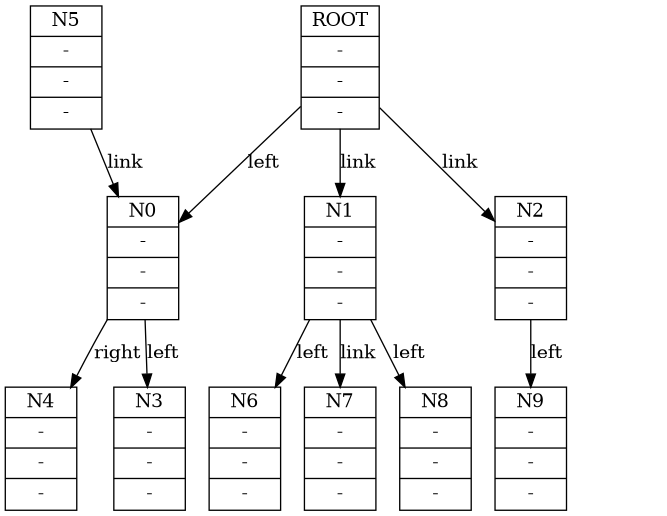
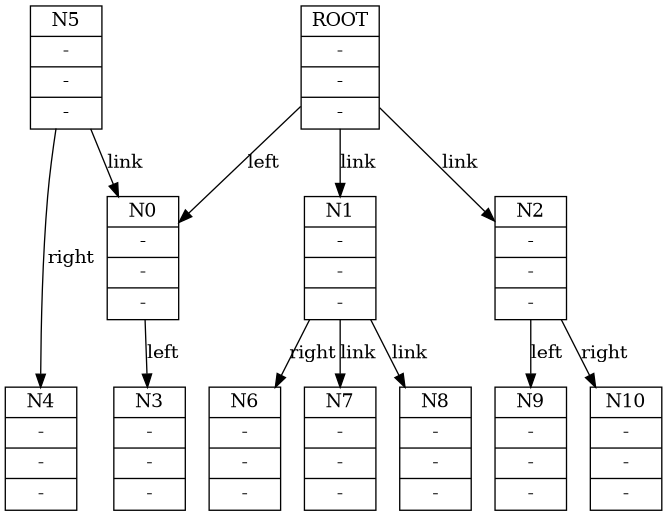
(92, 347) -> (44, 251)
(313, 353) -> (313, 353)
(410, 353) -> (410, 353)
none -> (626, 449)
